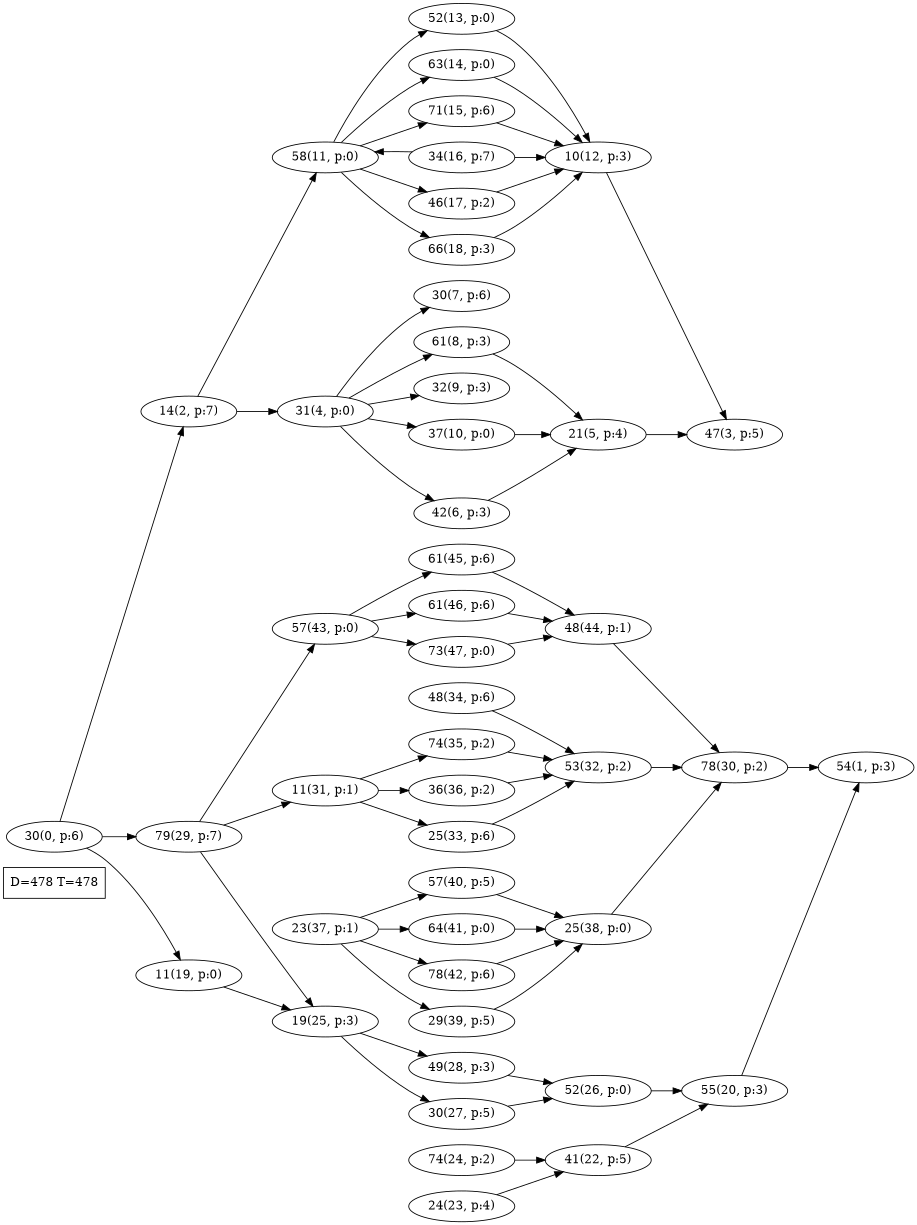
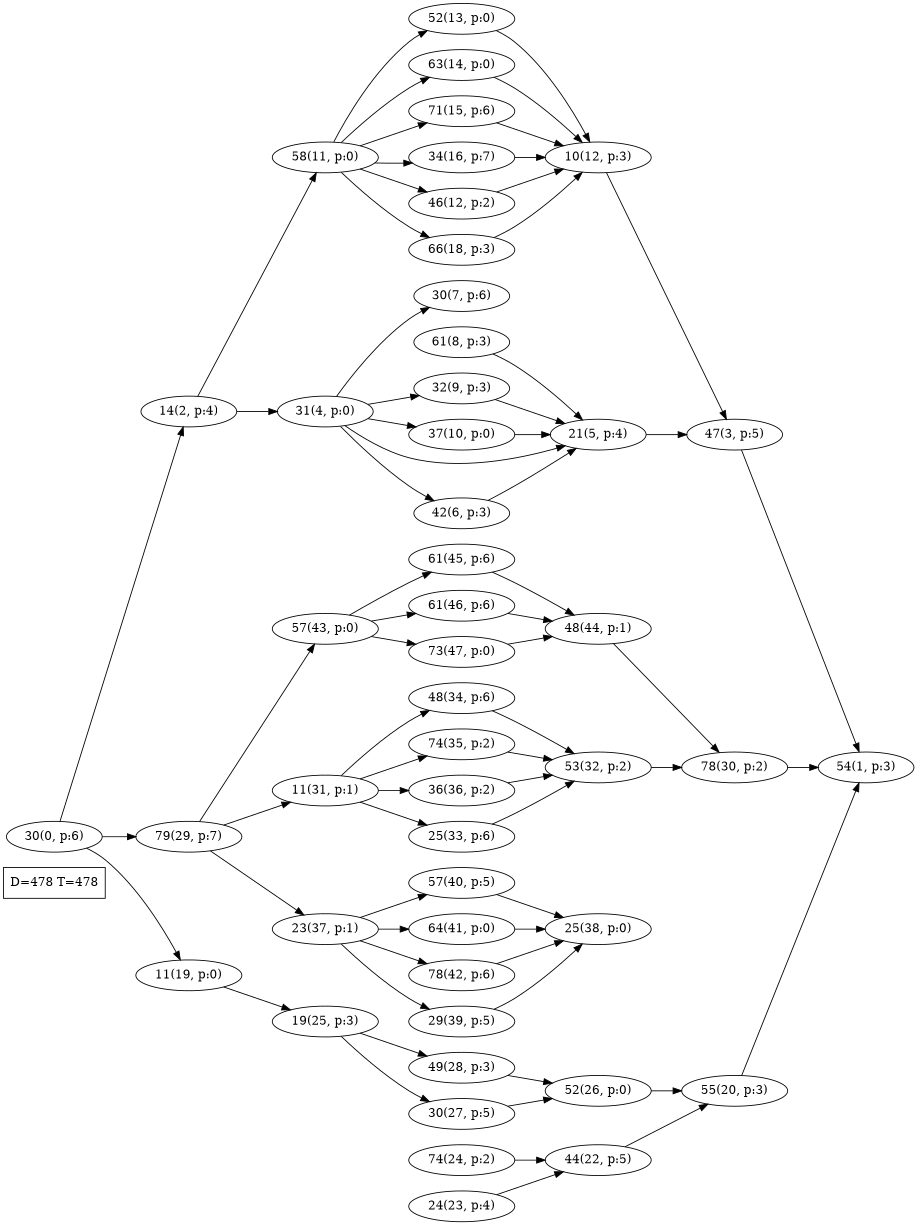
(398, 152) -> (389, 163)
(462, 204) -> (462, 204)
(386, 377) -> (447, 463)
none -> (526, 410)
(189, 412) -> (189, 412)
none -> (799, 597)
none -> (379, 742)
(664, 852) -> none
(254, 926) -> (254, 881)
(598, 1160) -> (598, 1160)
